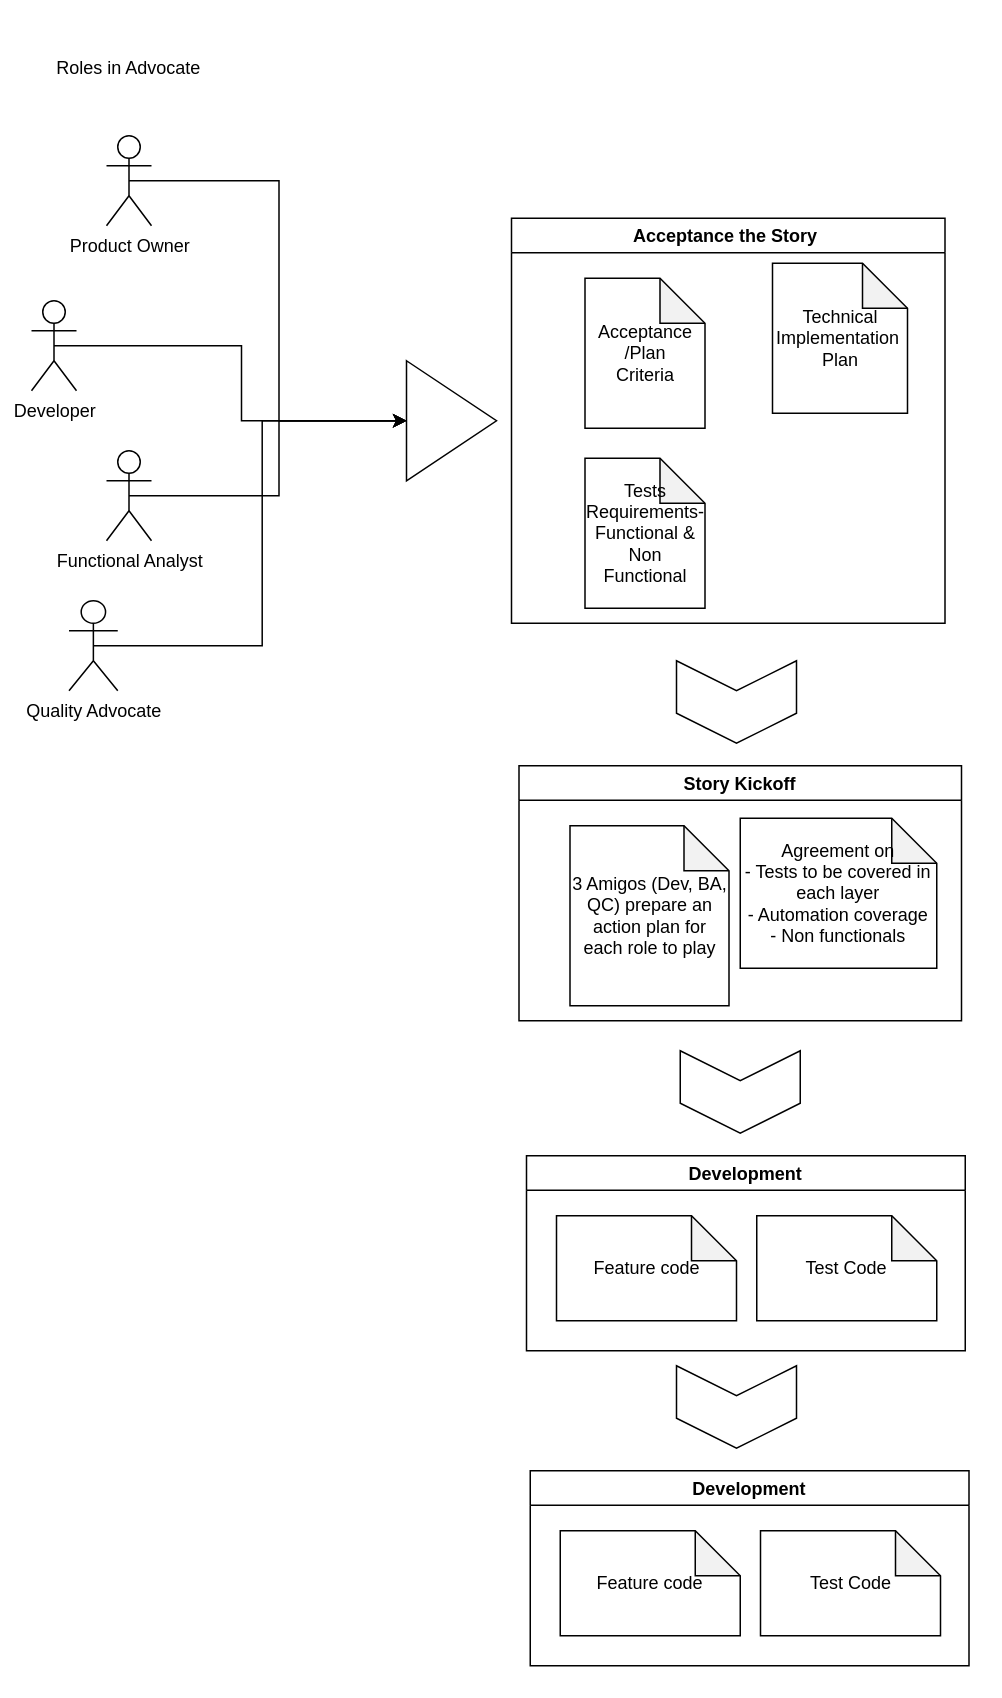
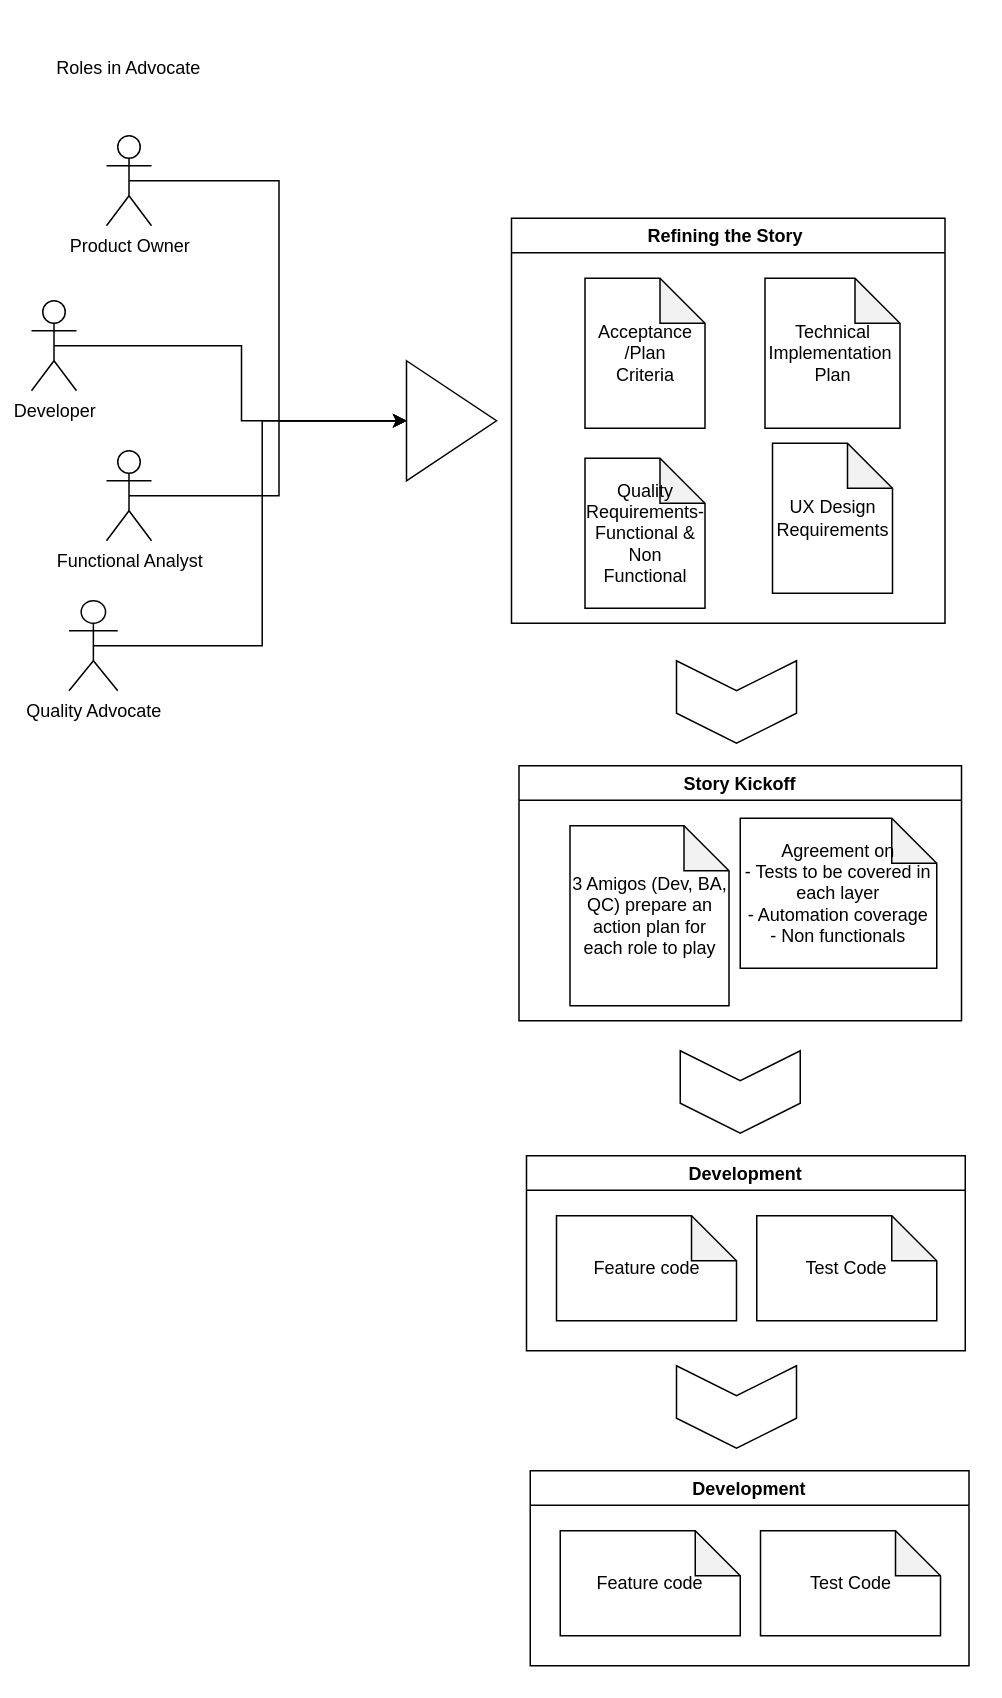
(728, 236) -> (728, 236)
(840, 338) -> (833, 353)
none -> (833, 518)
(646, 533) -> (646, 533)
